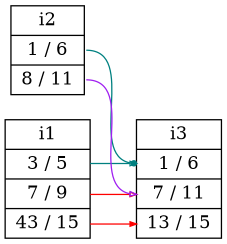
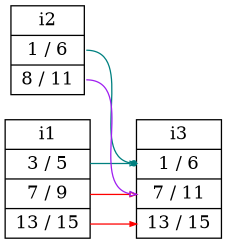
(48, 223) -> (48, 223)
